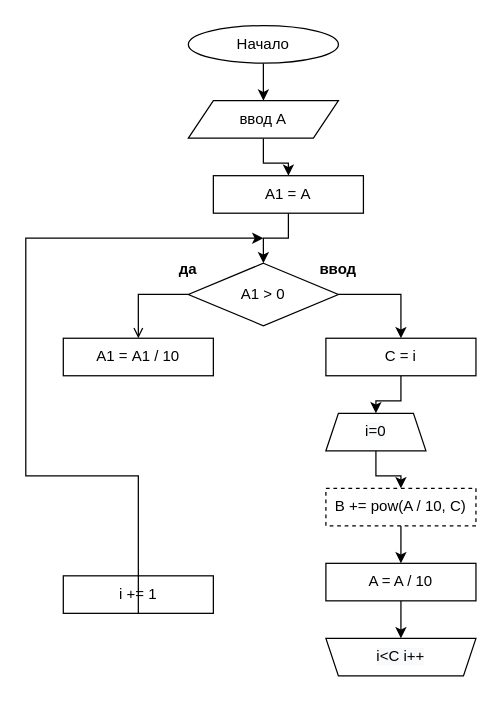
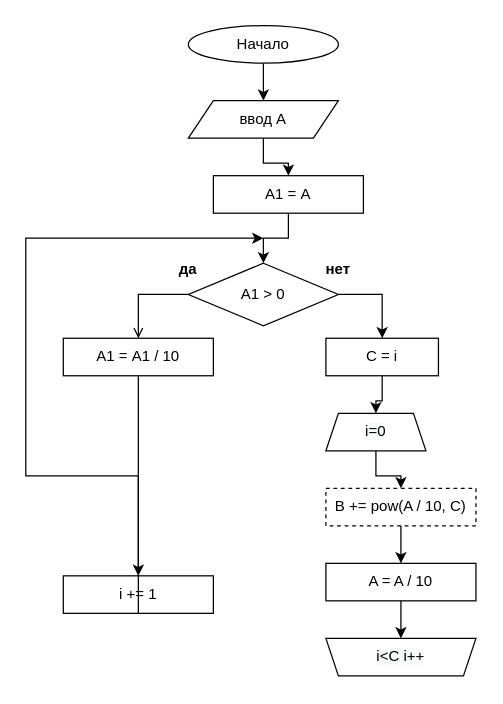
(338, 269) -> (338, 269)
(401, 357) -> (382, 357)
none -> (138, 424)
